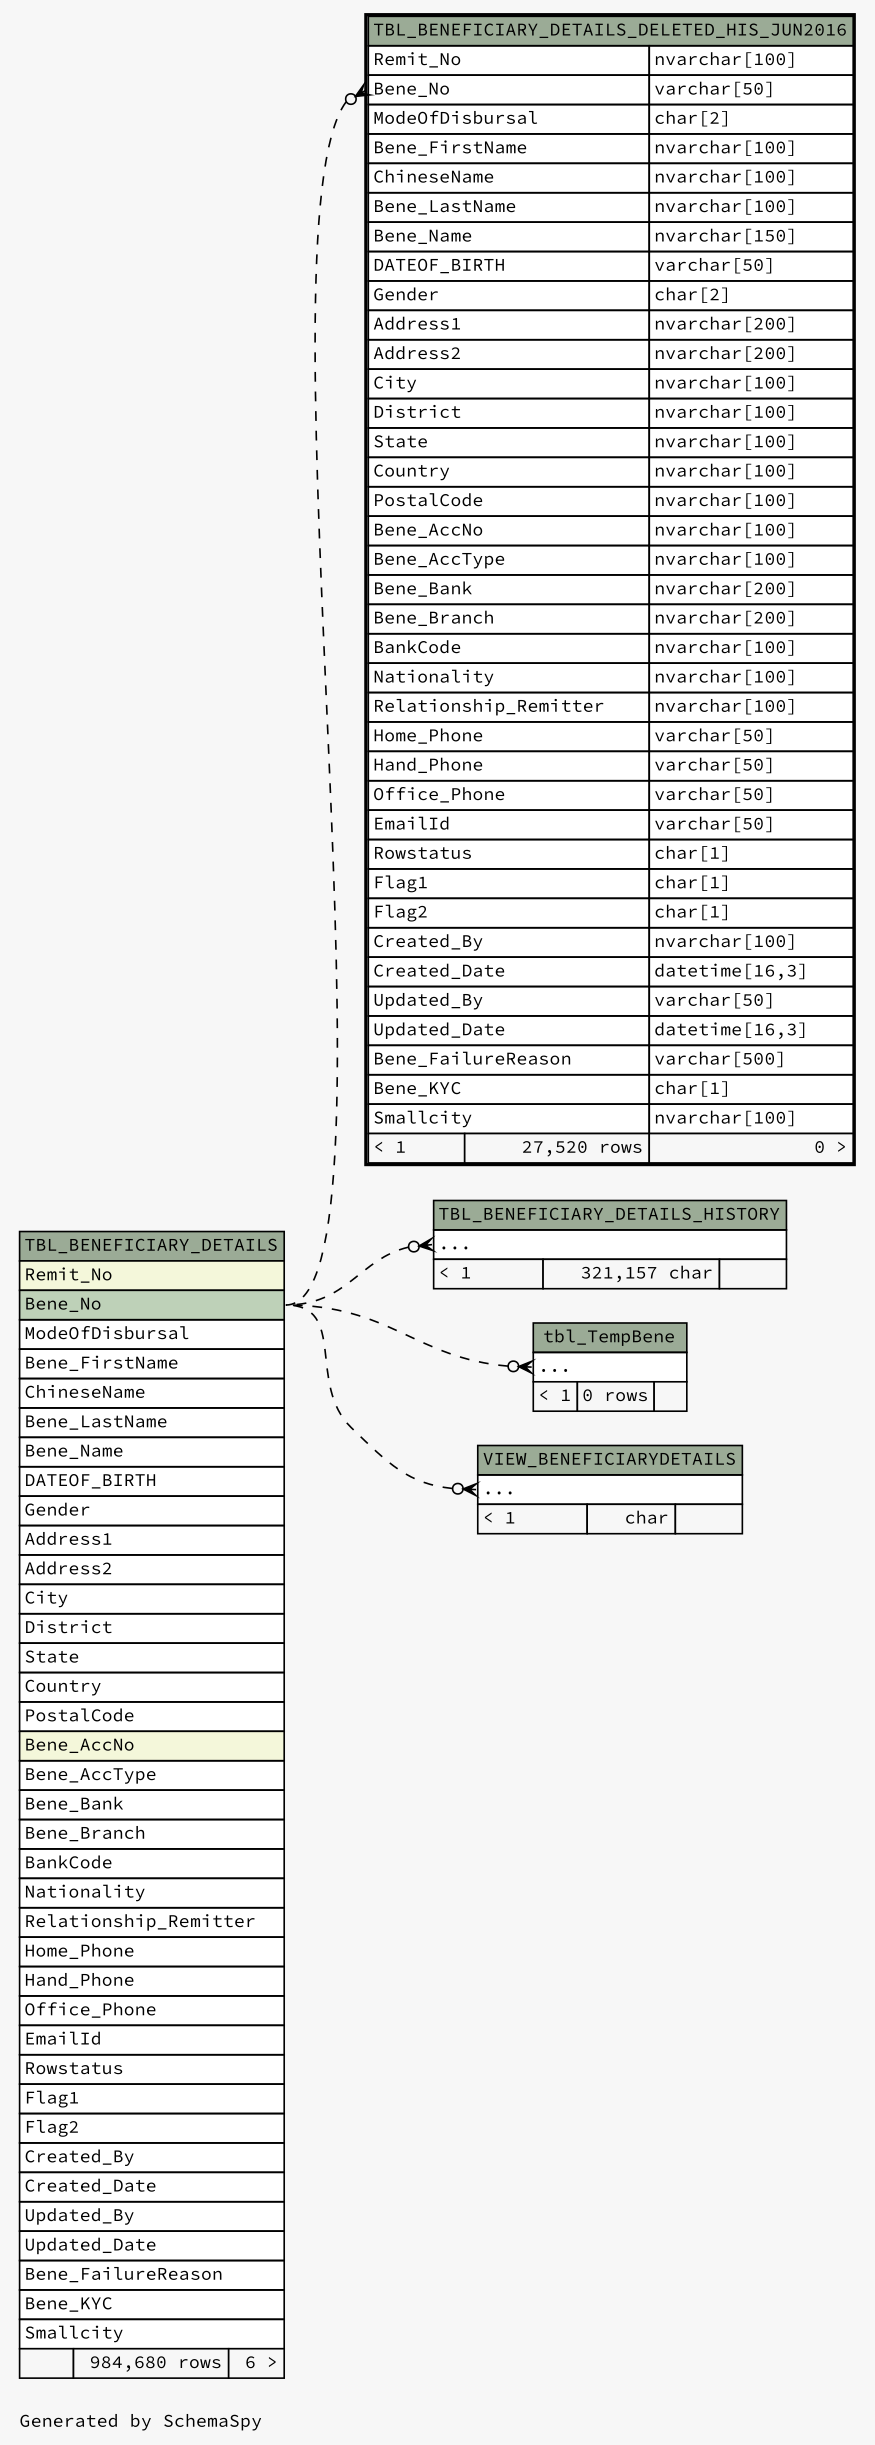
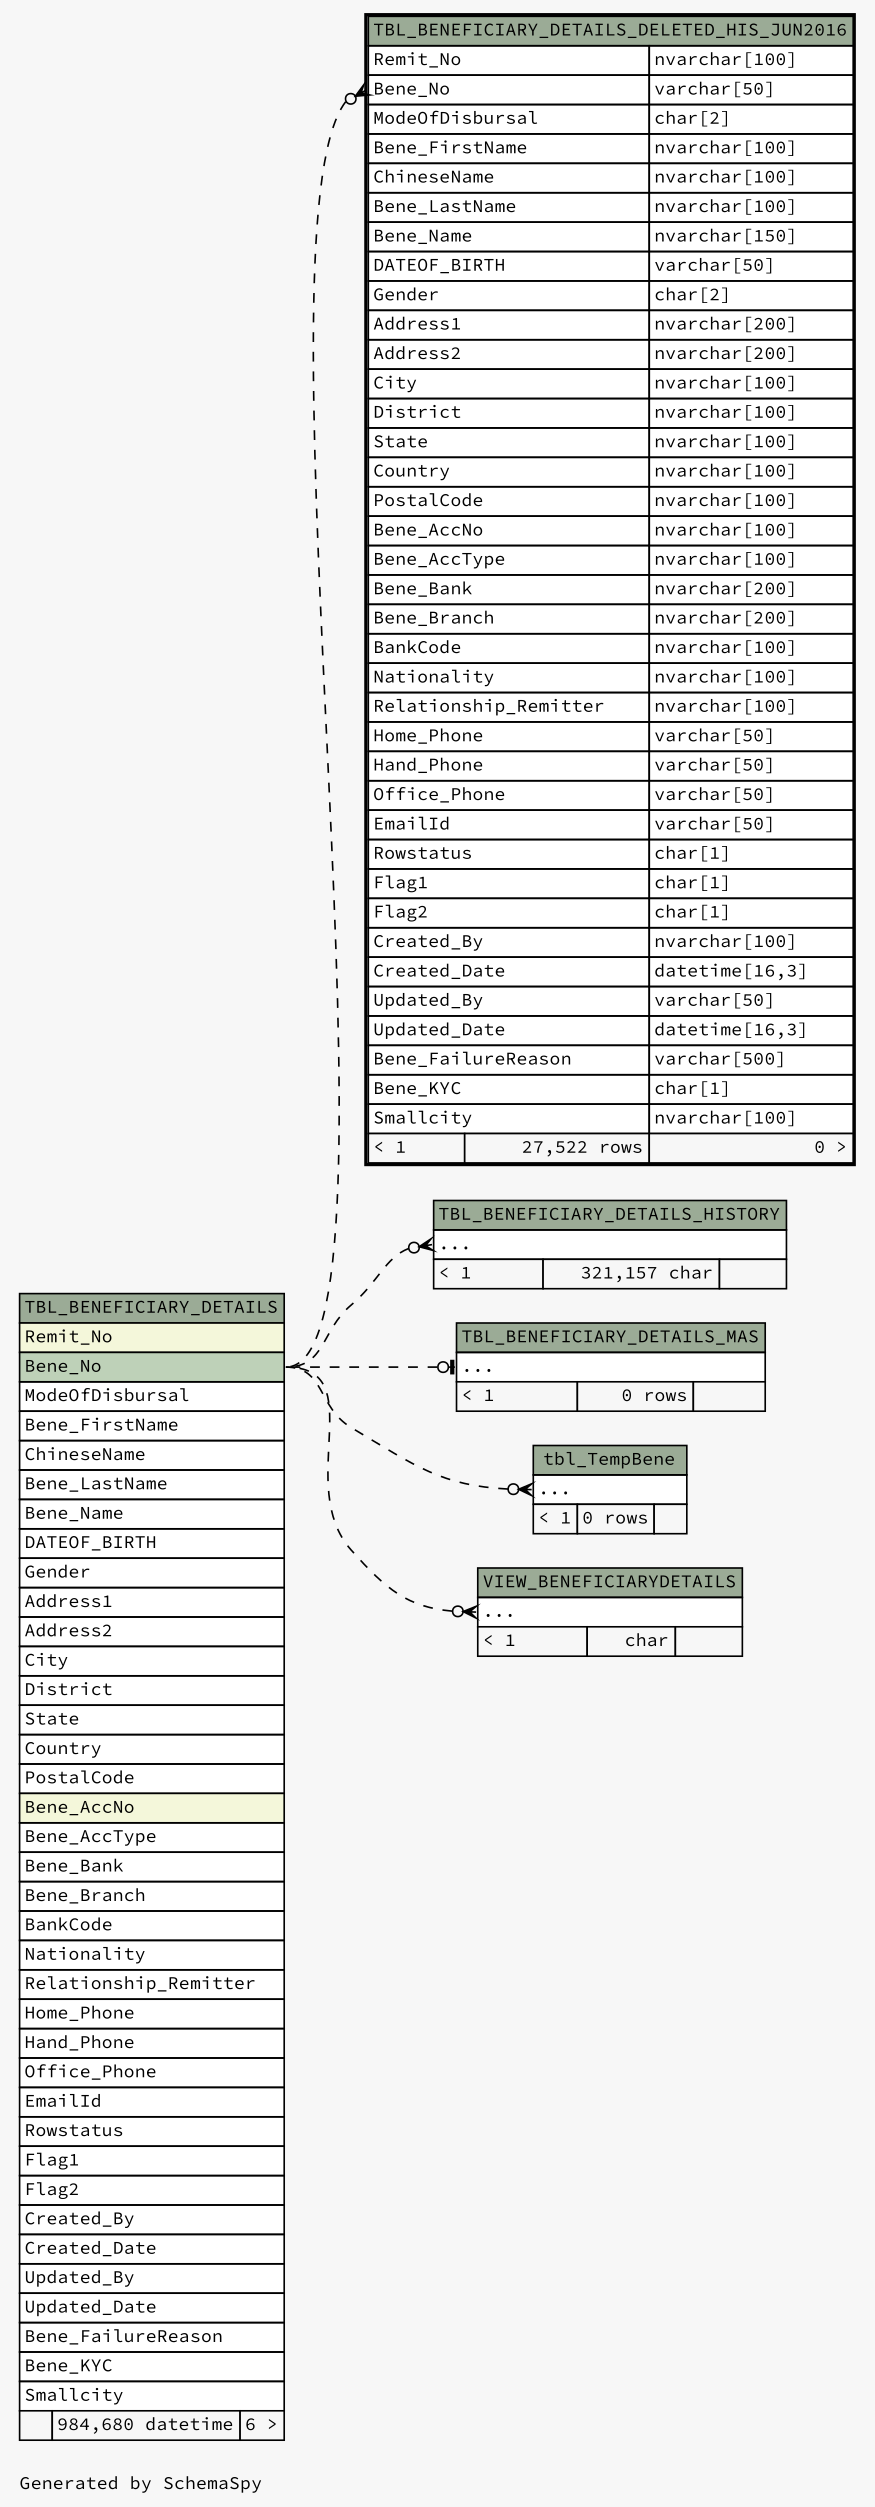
(583, 1147) -> (583, 1147)
none -> (610, 1367)
(157, 2363) -> (146, 2425)
